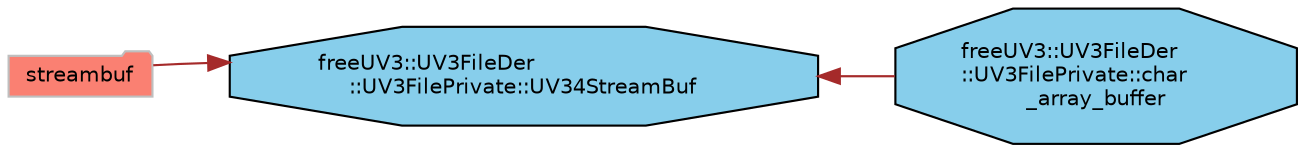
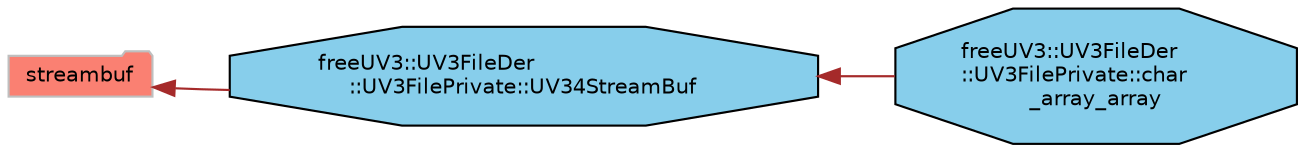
(181, 64) -> (202, 89)
(1096, 76) -> (1096, 76)
